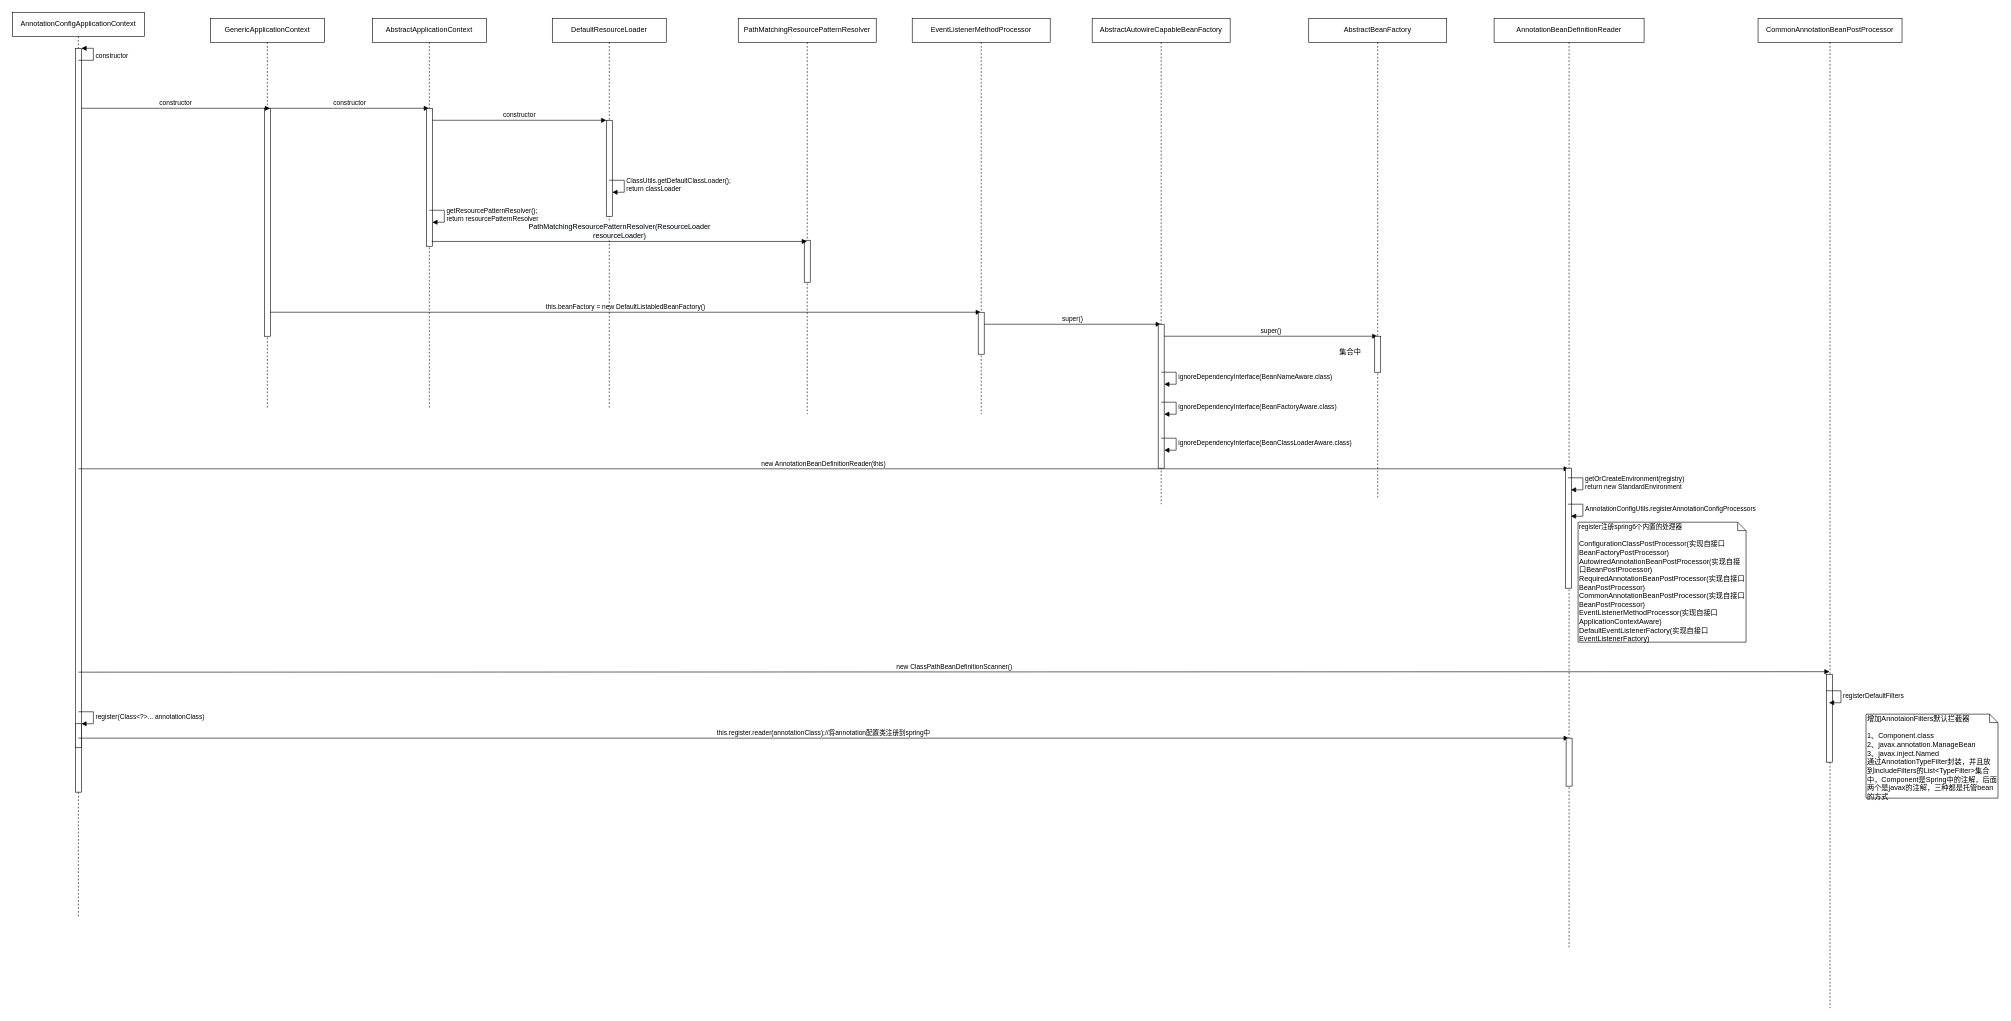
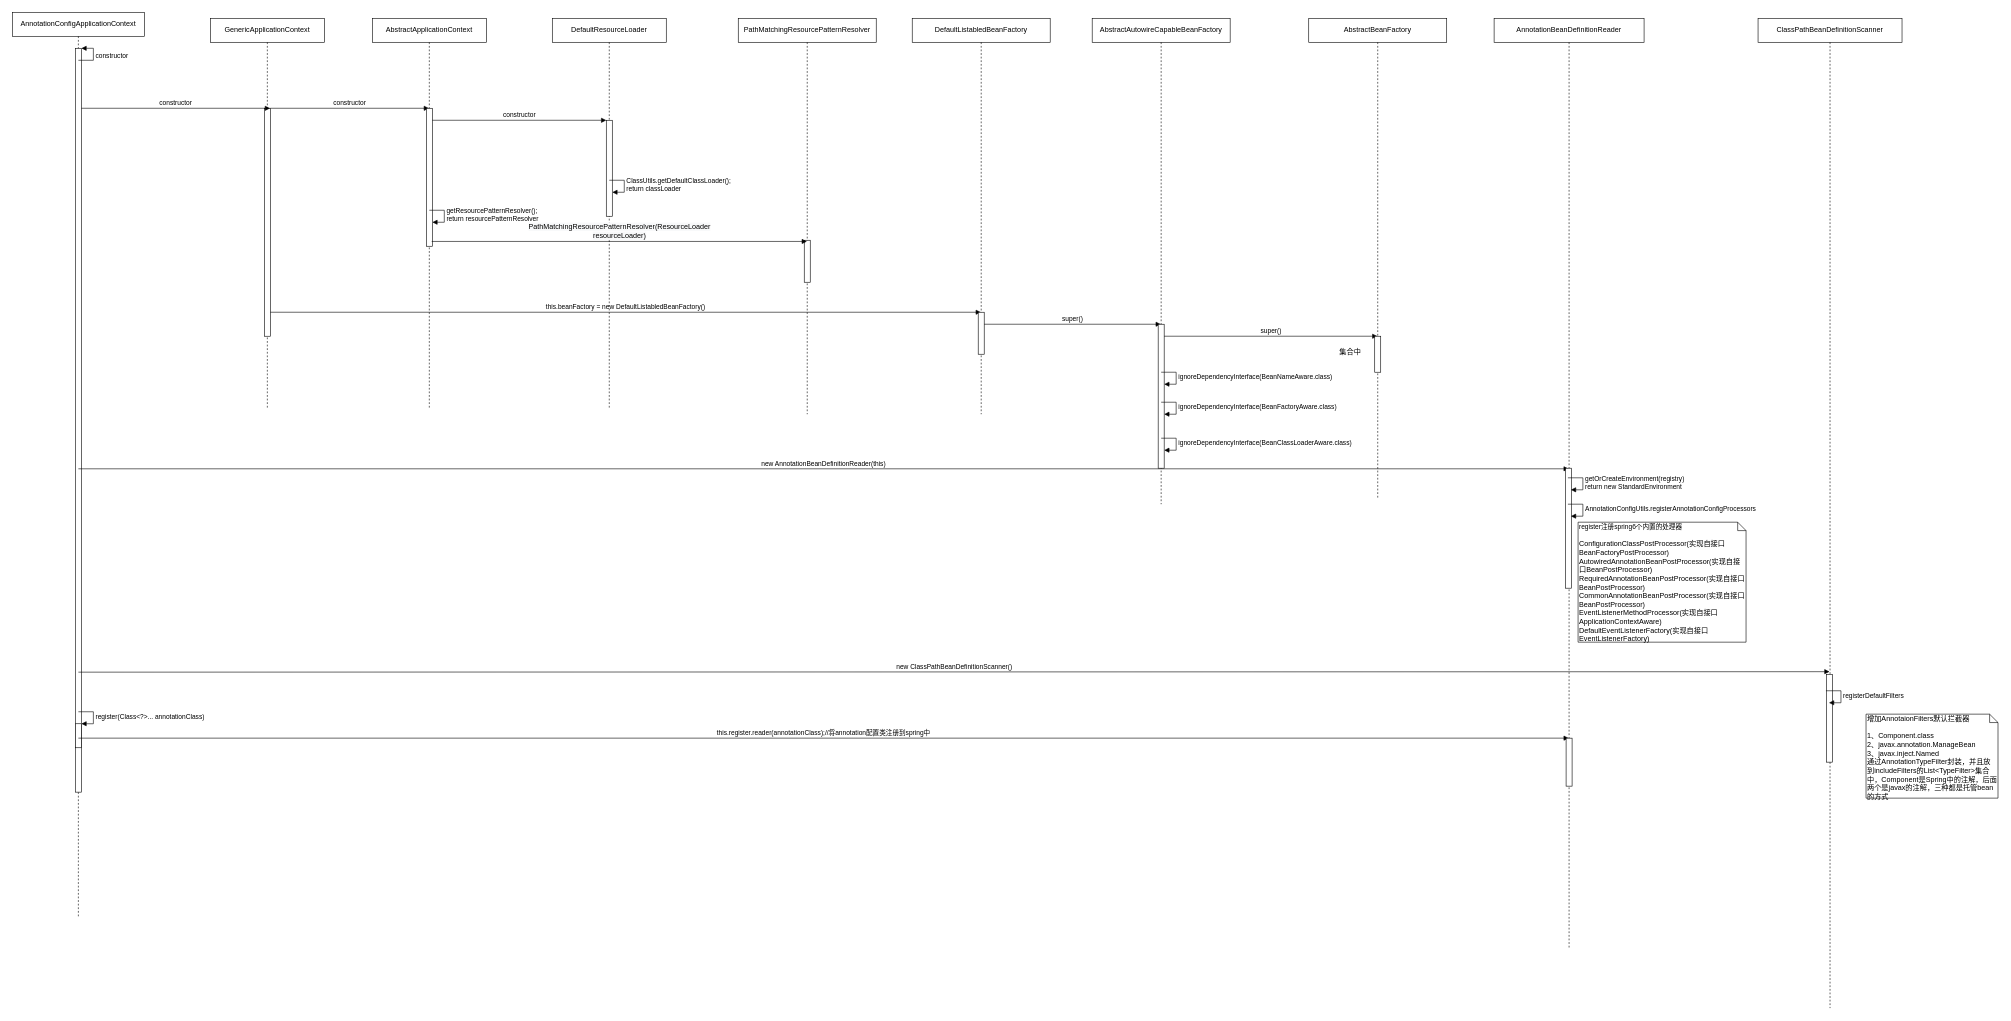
(981, 30) -> (981, 30)
(1830, 30) -> (1830, 30)
